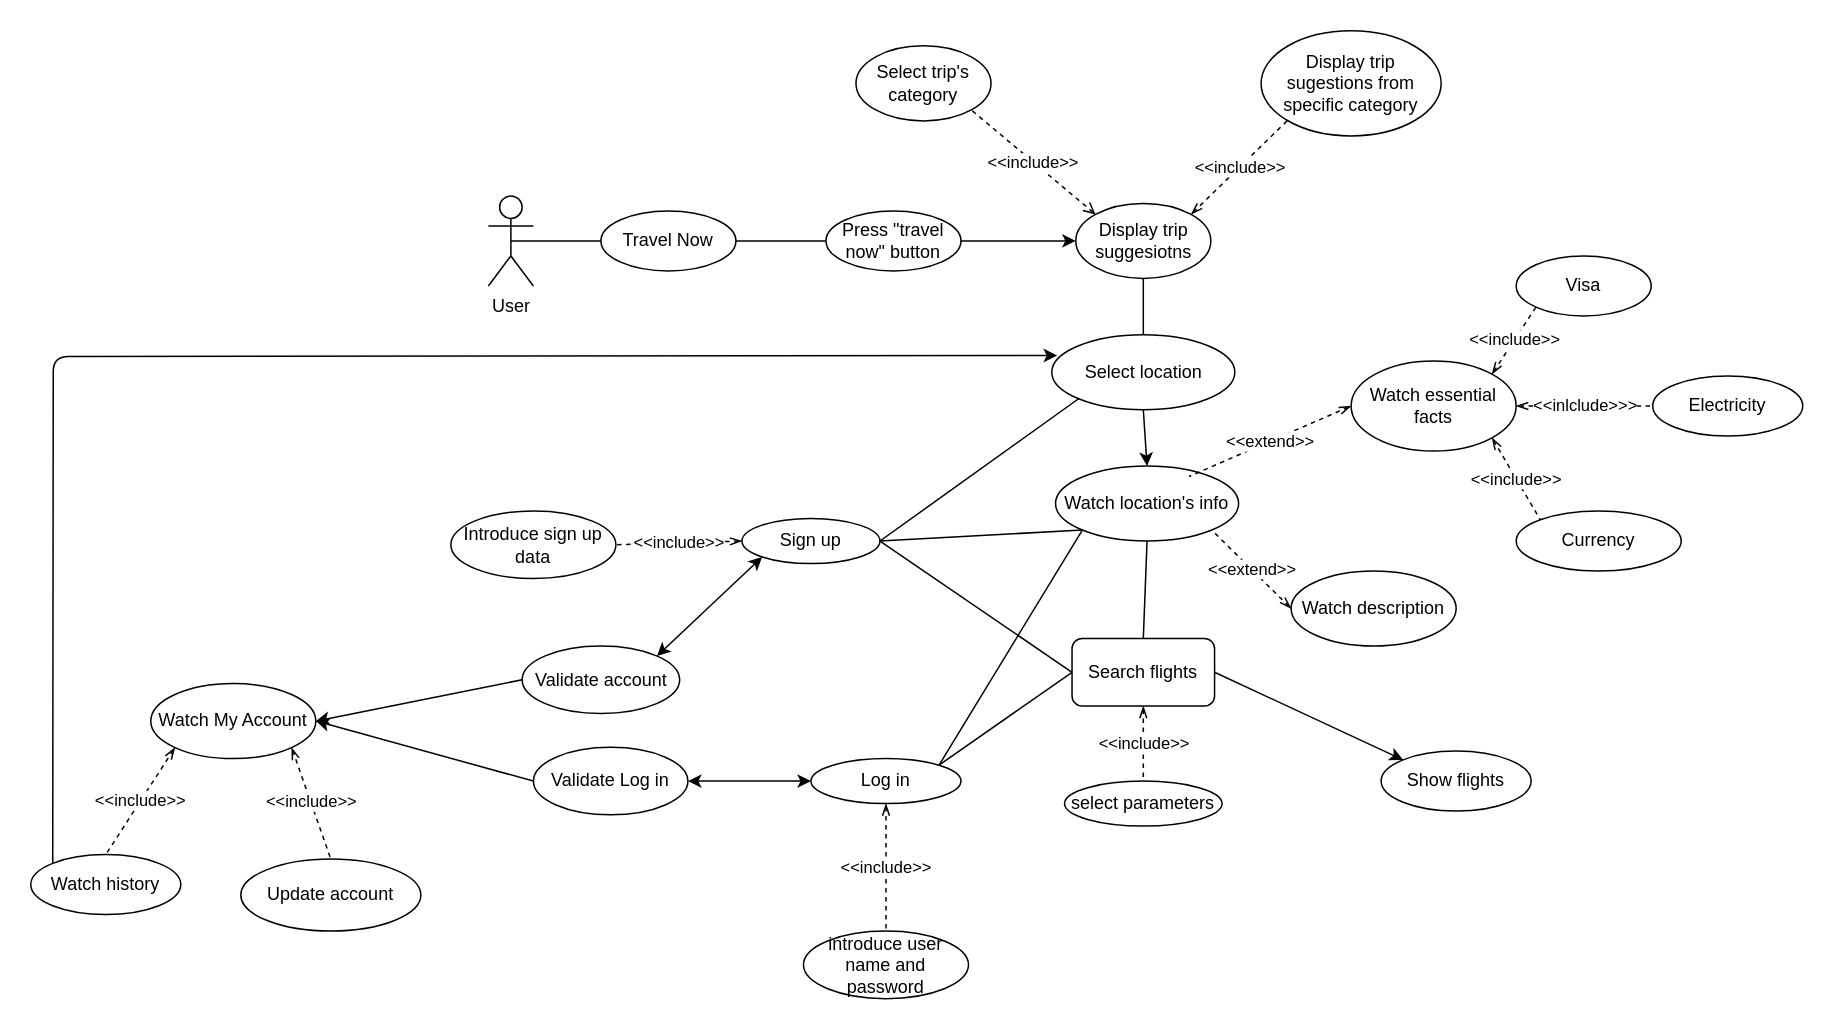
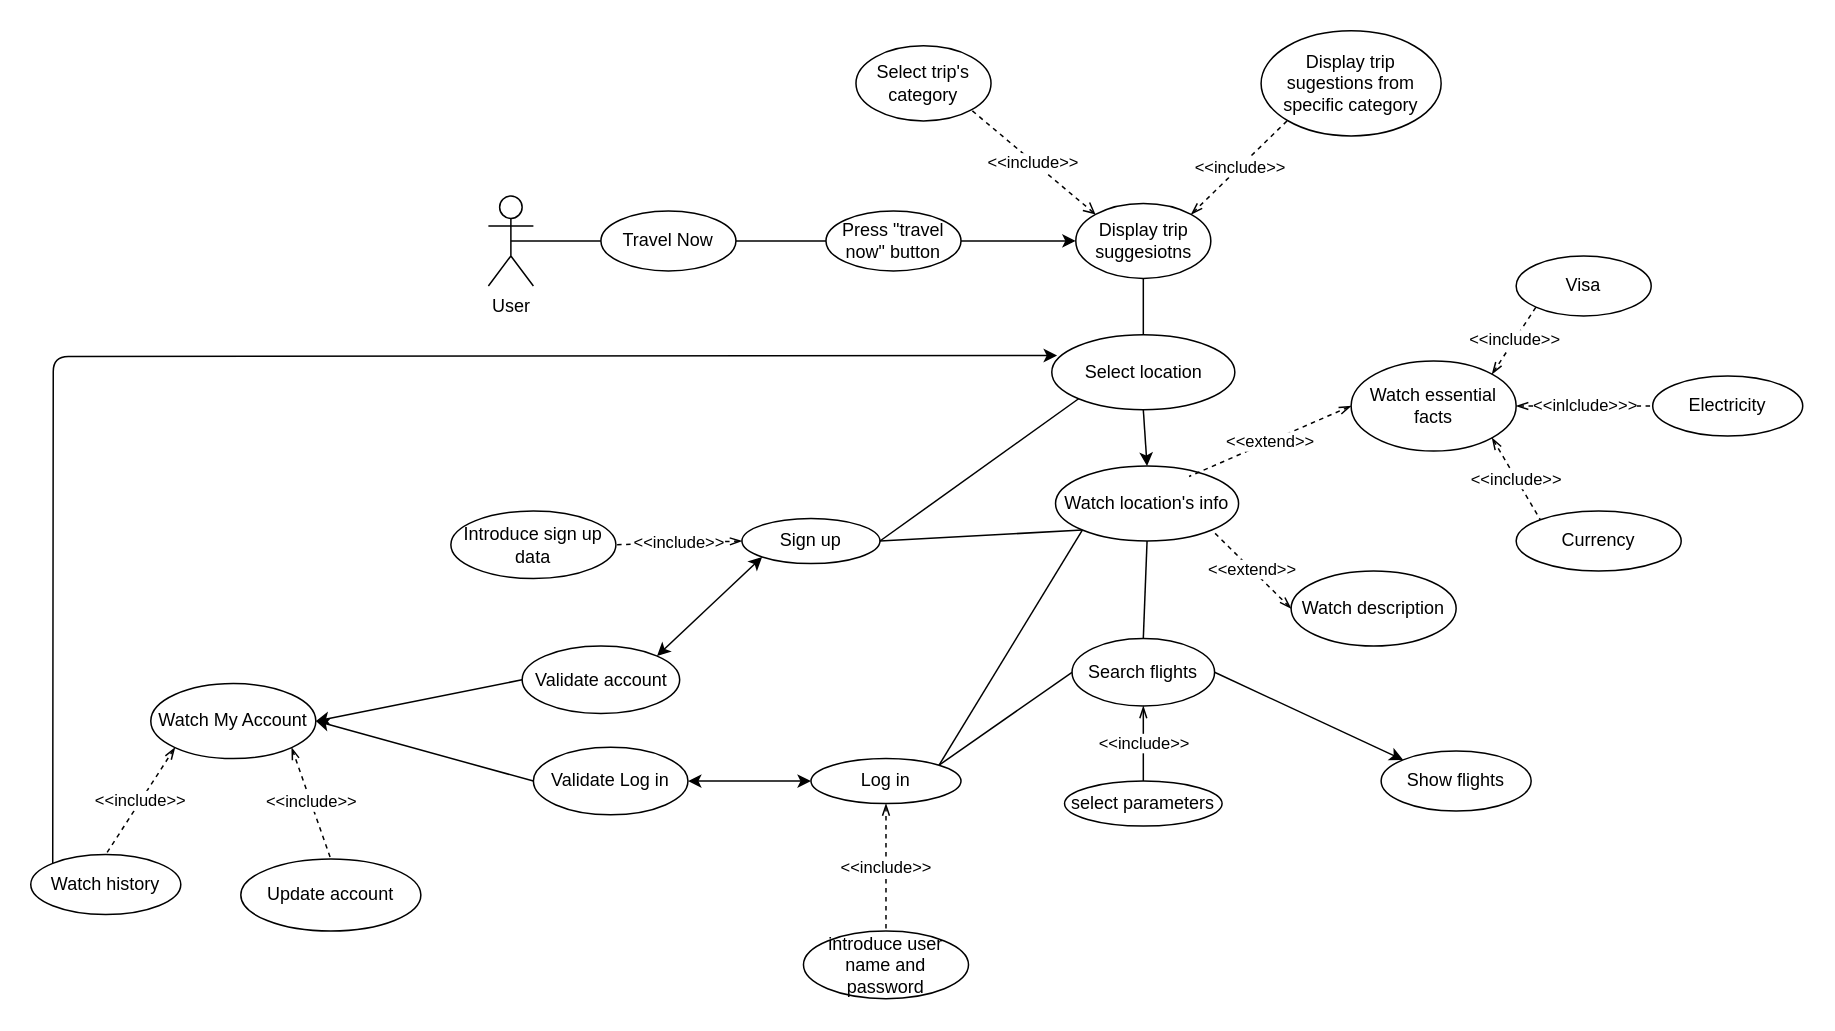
(977, 607) -> none
(1143, 672) -> (1143, 672)
(1143, 766) -> (1143, 766)
